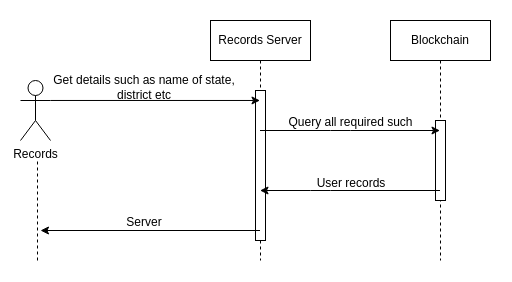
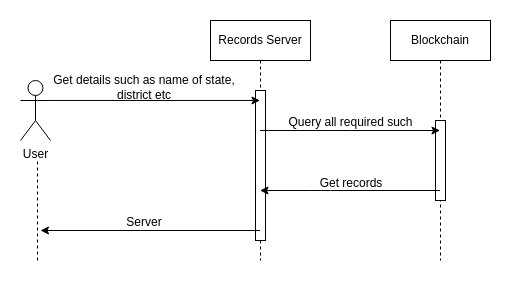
(36, 155) -> (36, 155)
(352, 184) -> (352, 184)
